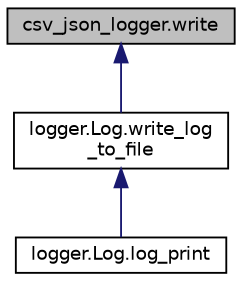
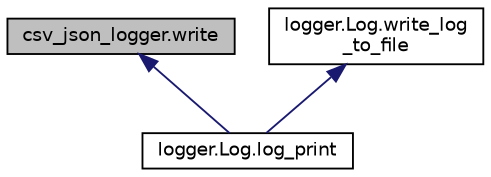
(121, 88) -> (192, 100)
